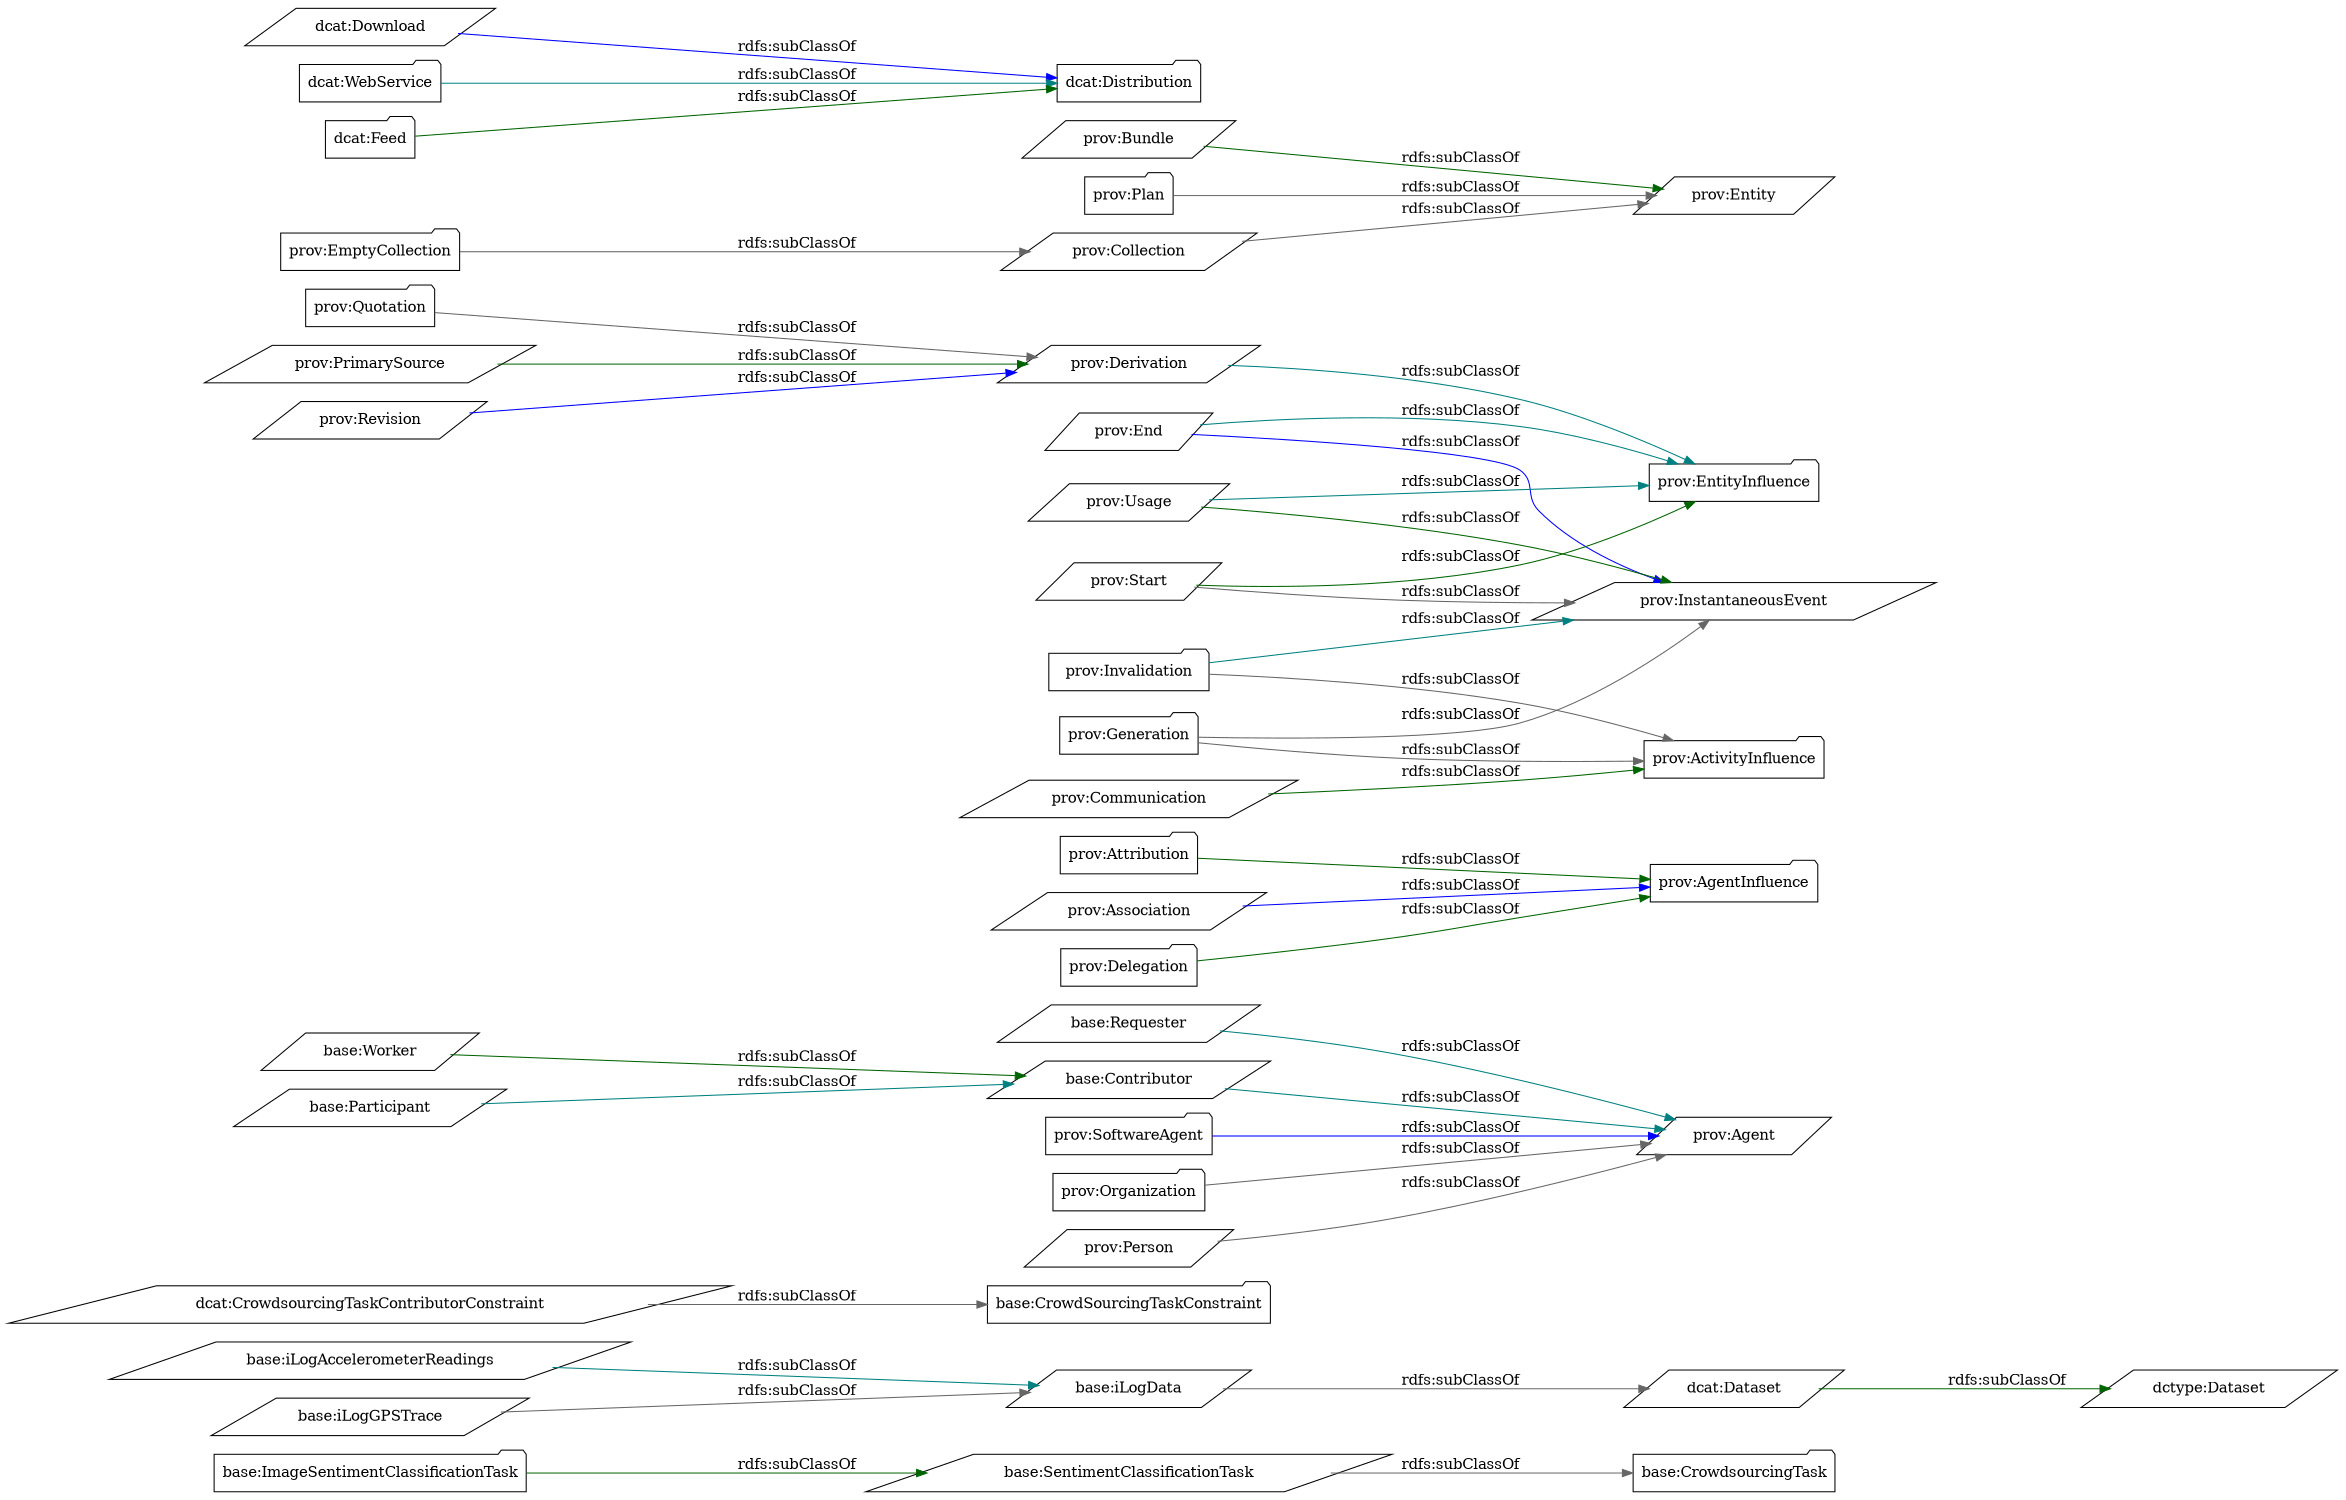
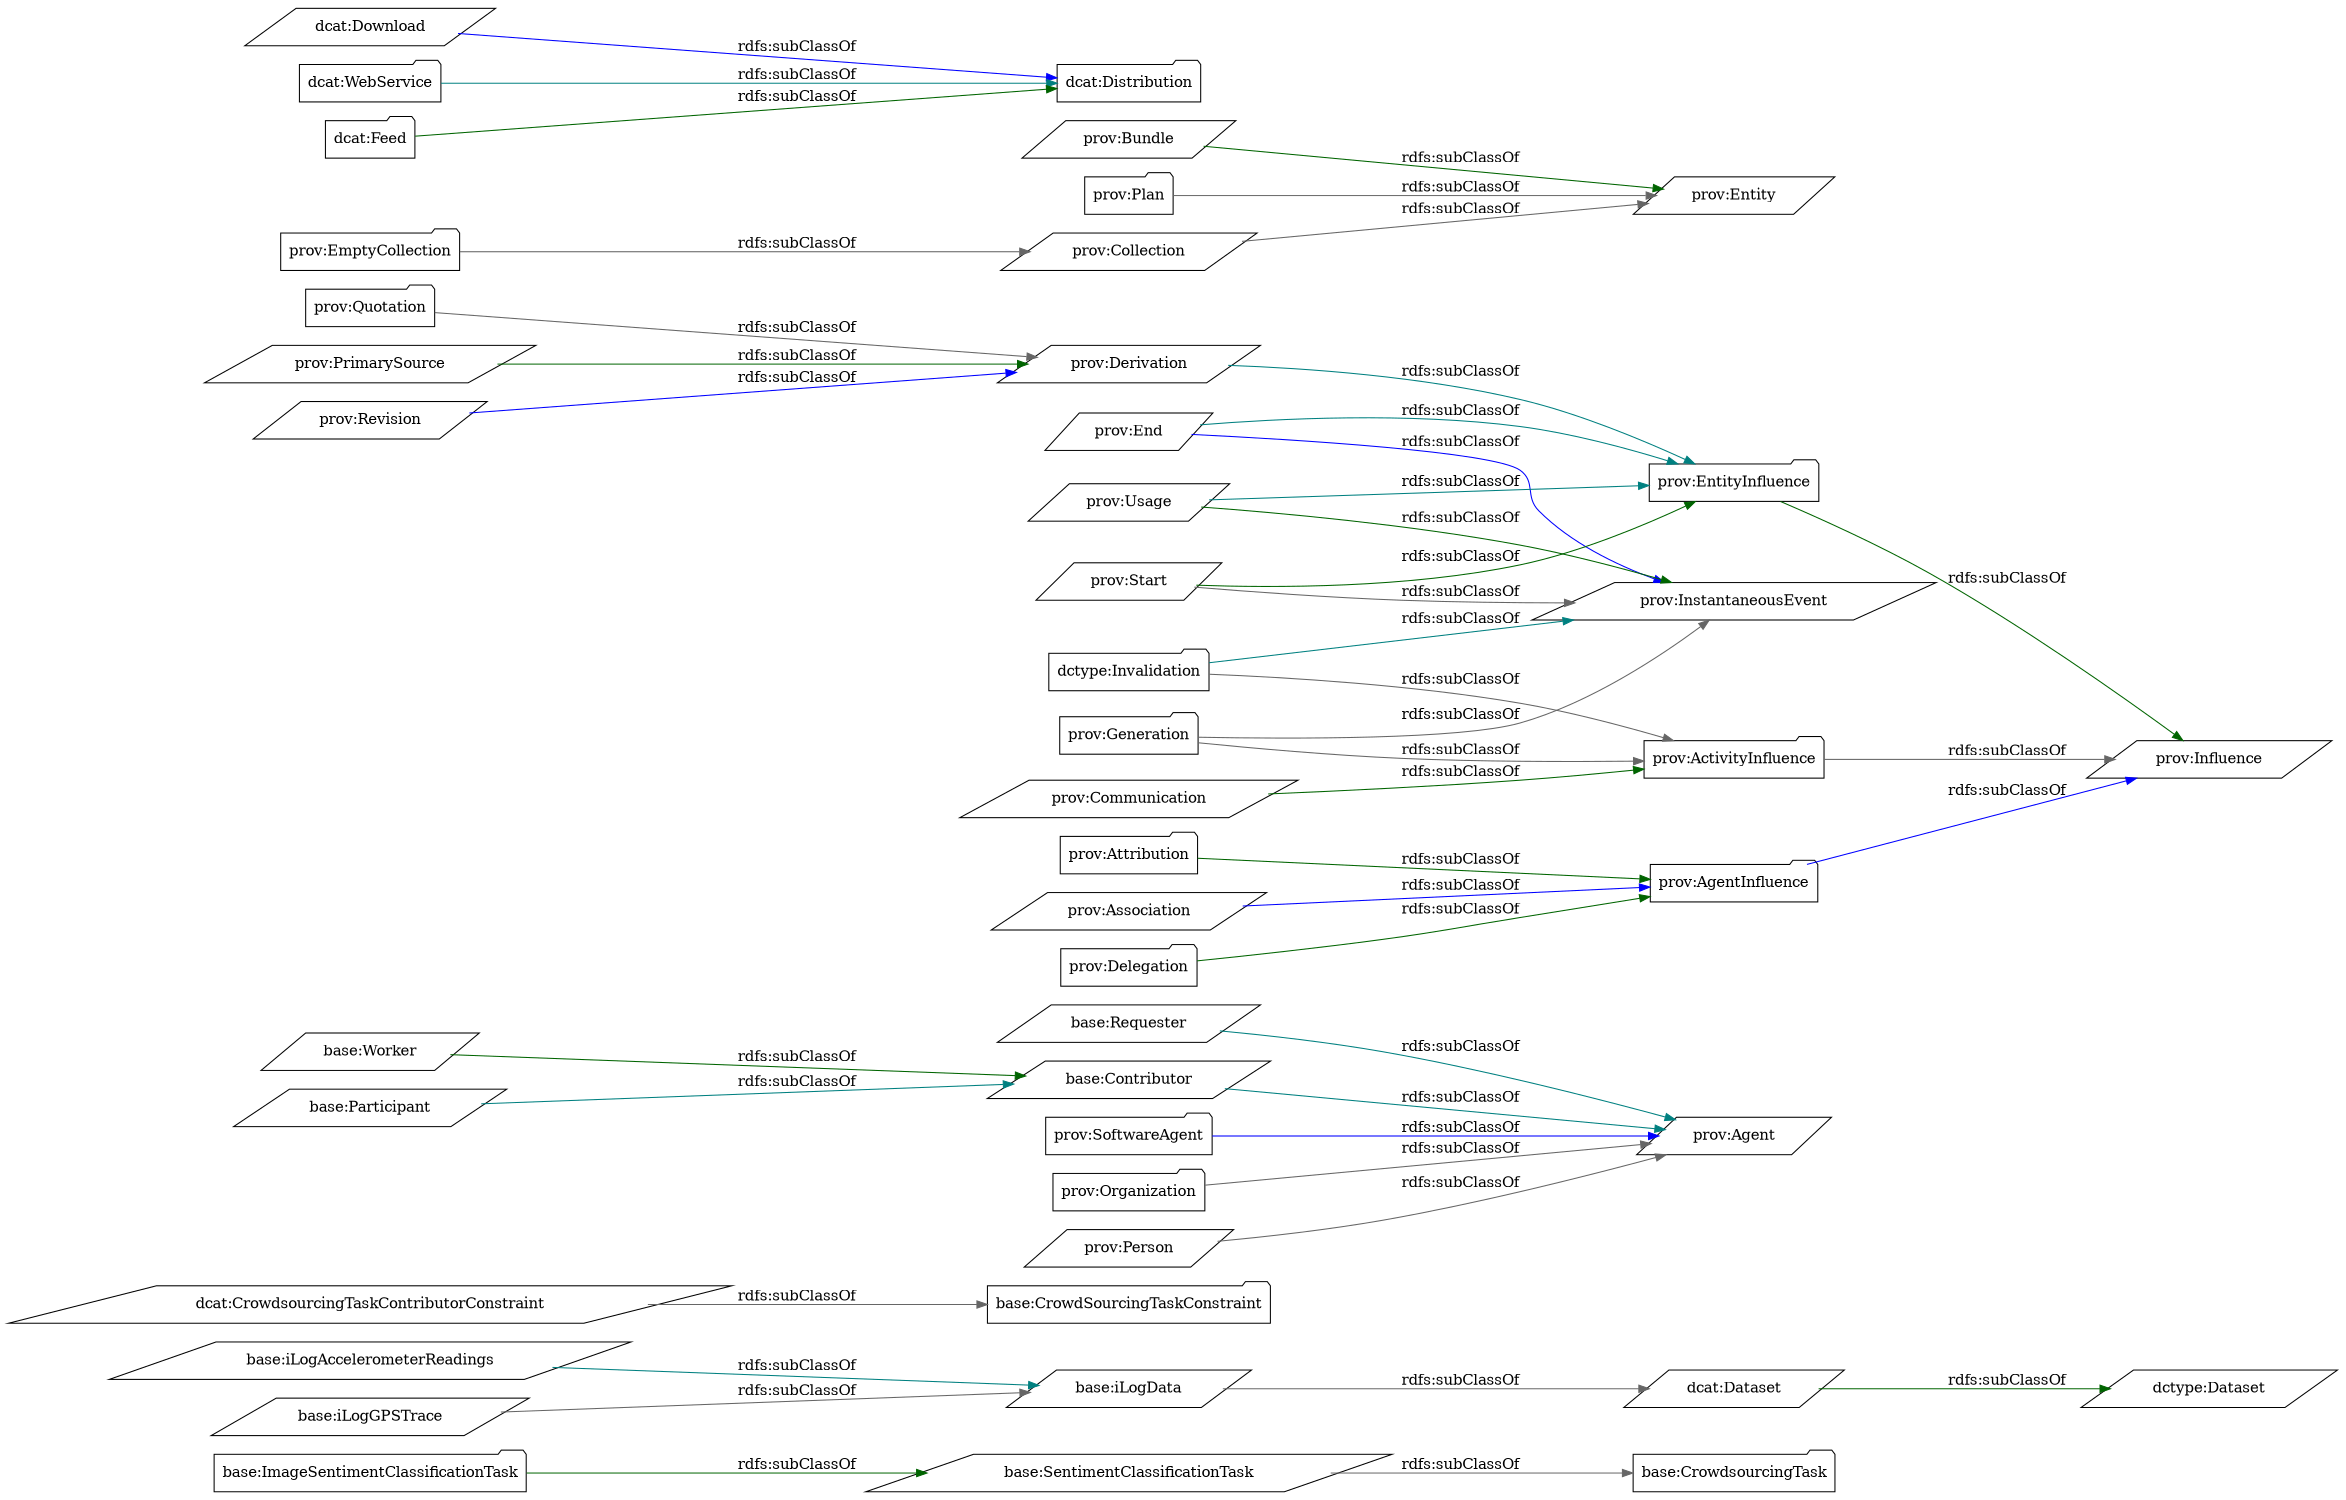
(1129, 672) -> (1129, 672)
none -> (2209, 759)
